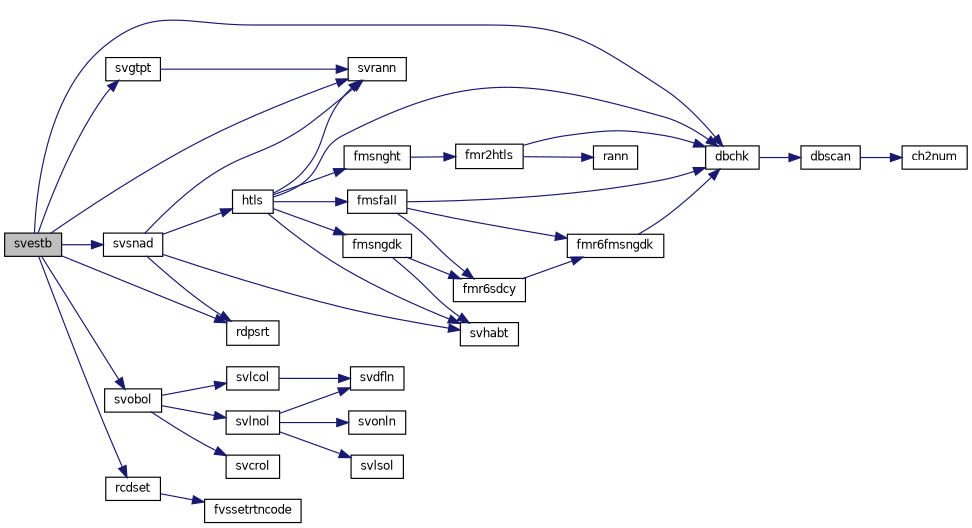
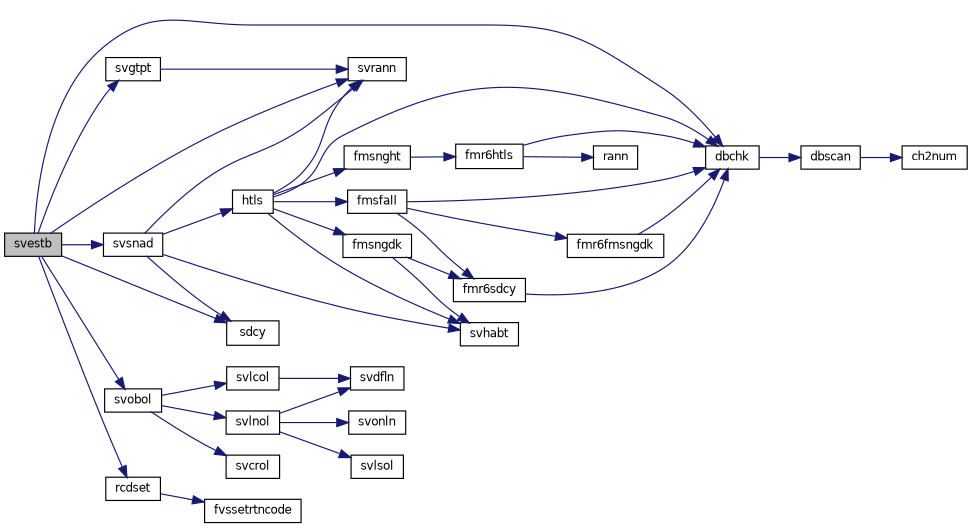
(489, 156) -> (489, 156)
(547, 270) -> (649, 276)
(253, 333) -> (253, 333)
